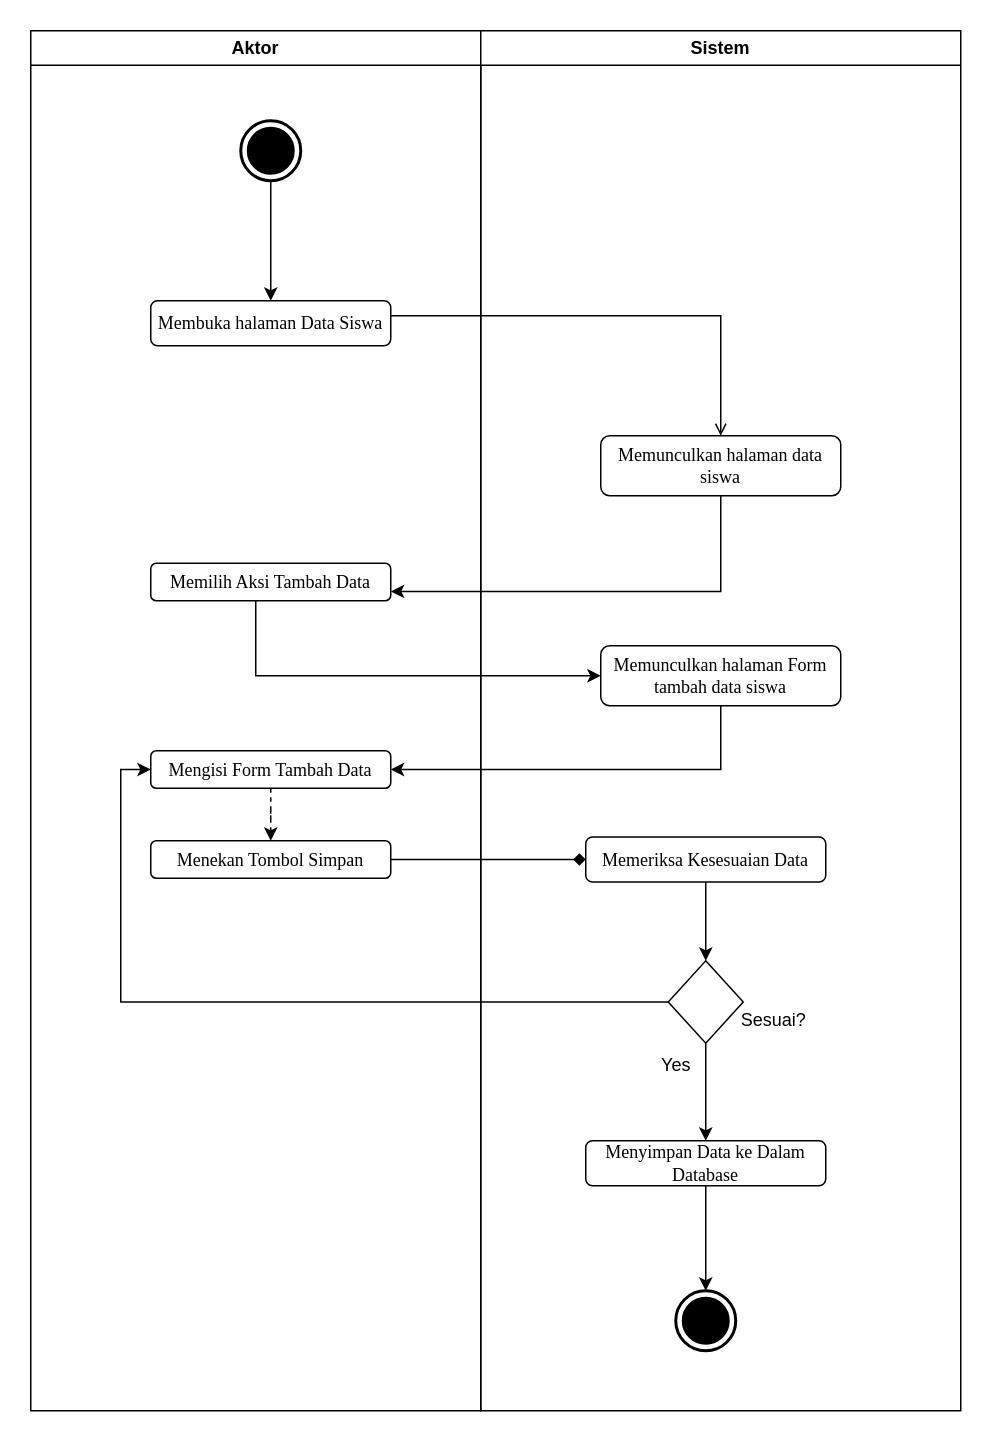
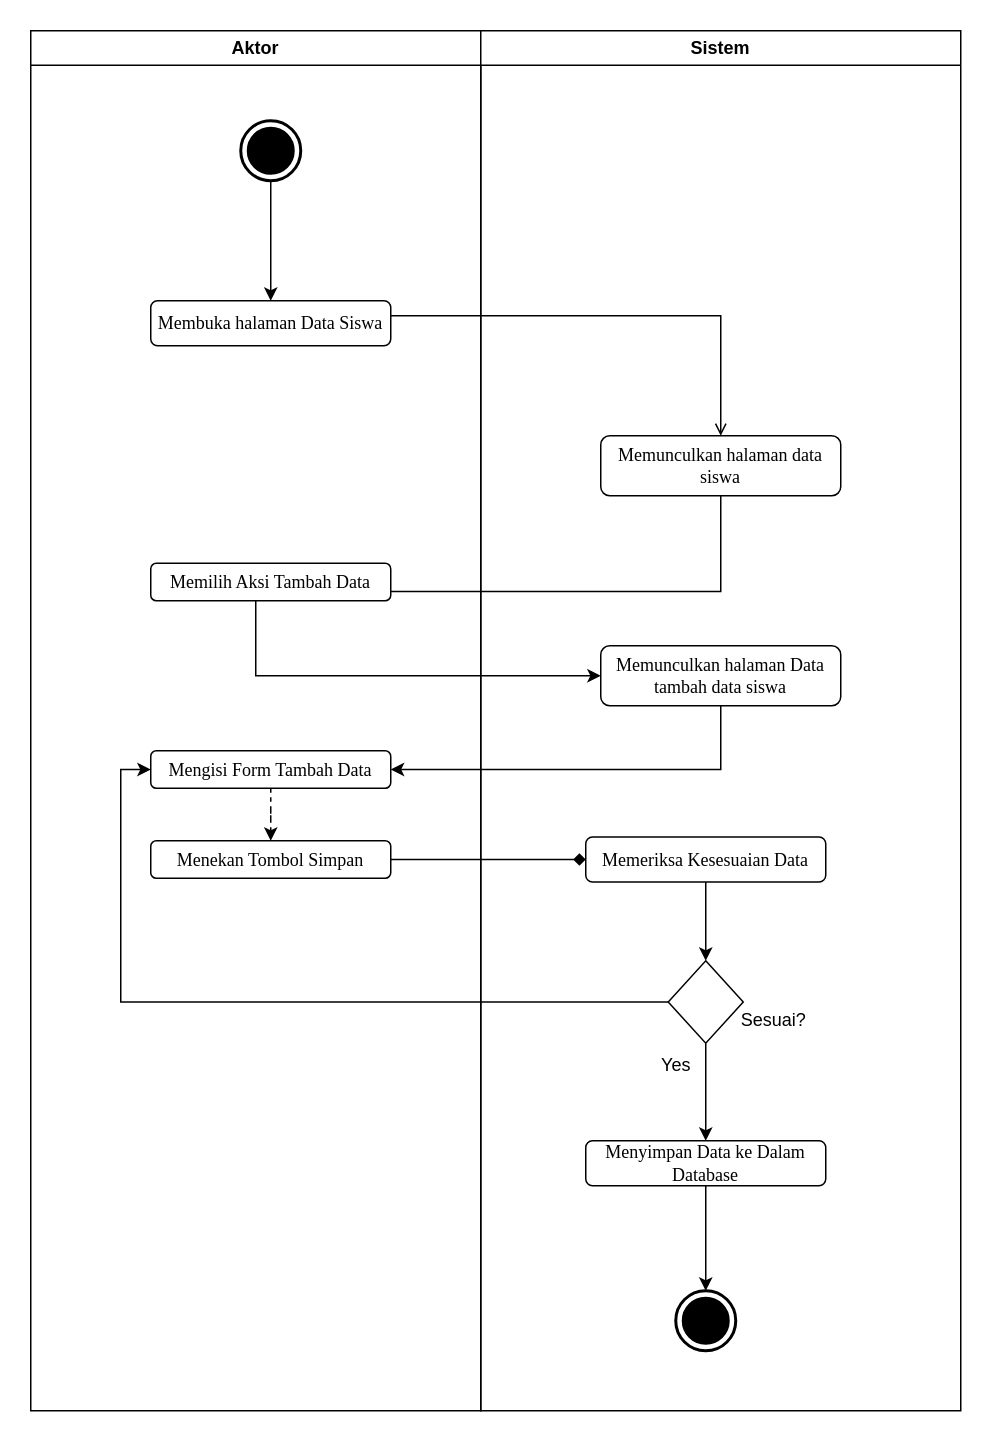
(402, 591) -> (397, 591)
(721, 676) -> (721, 676)
